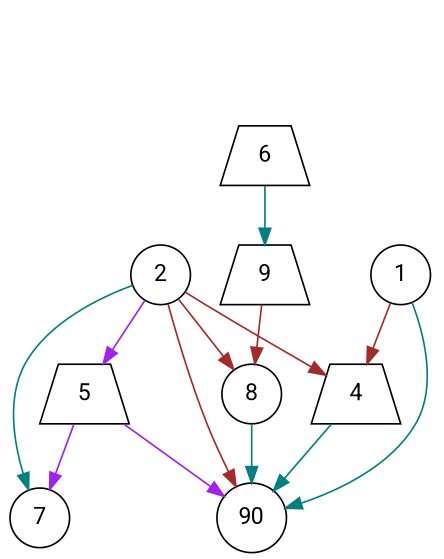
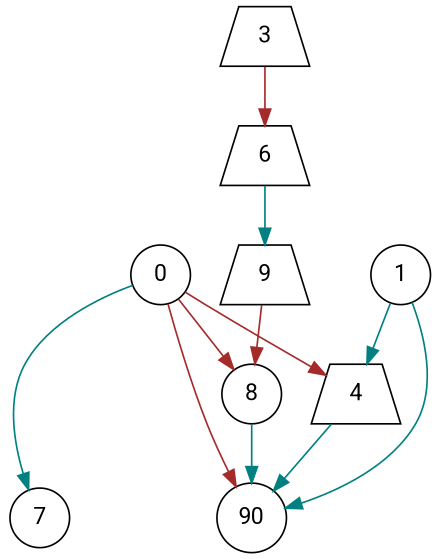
none -> (265, 36)
(161, 275) -> (161, 275)
(382, 326) -> (382, 326)
(84, 394) -> none
